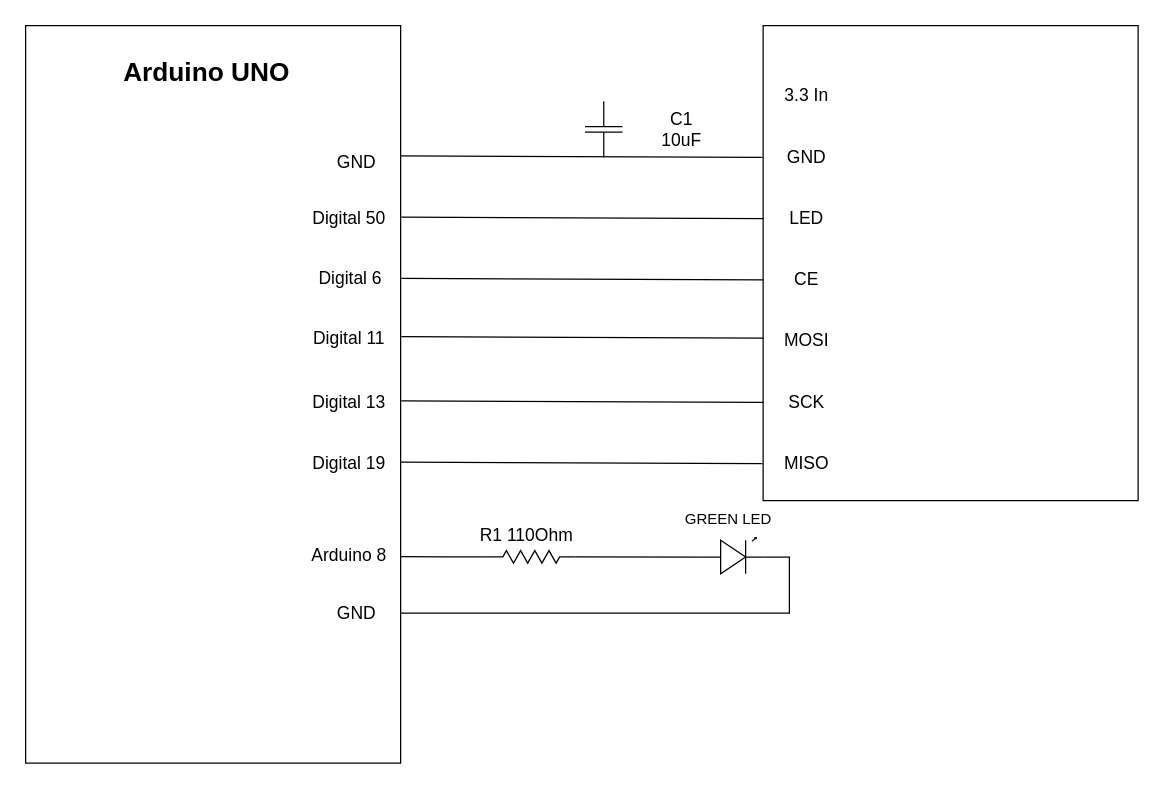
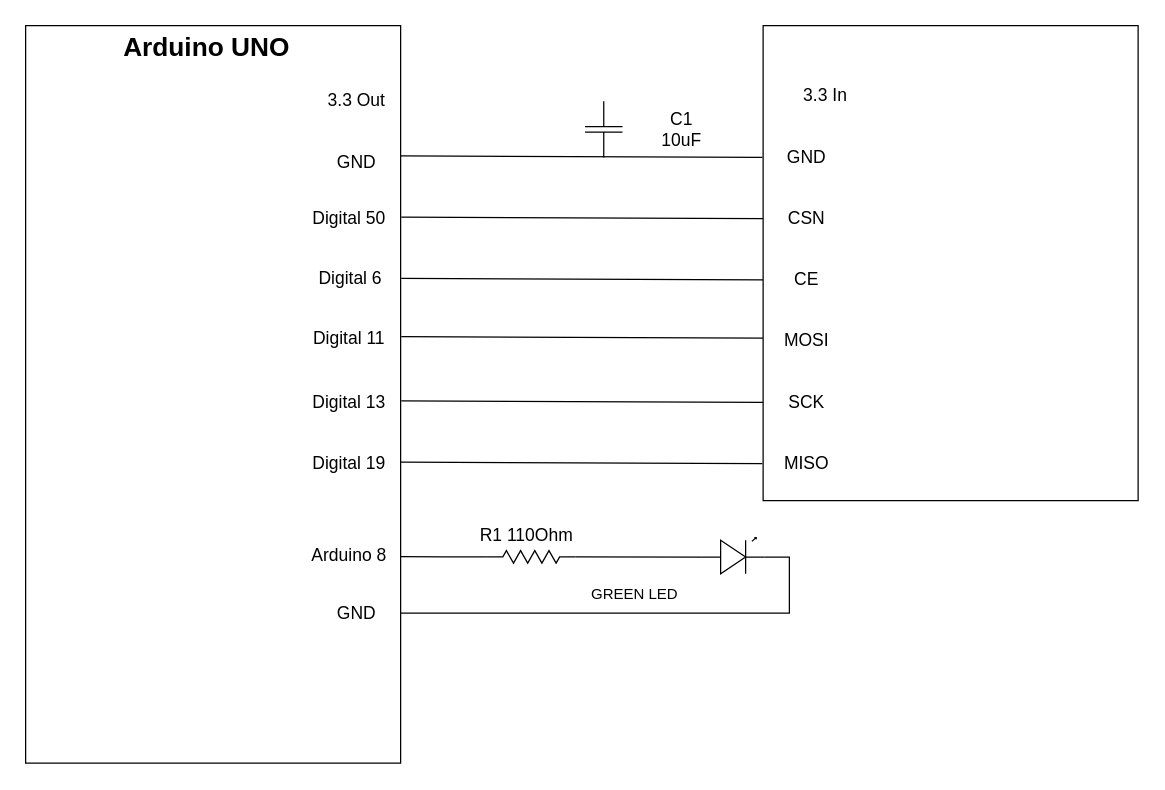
(207, 71) -> (207, 46)
(807, 96) -> (826, 96)
none -> (357, 101)
(807, 218) -> (807, 218)
(729, 519) -> (635, 594)
